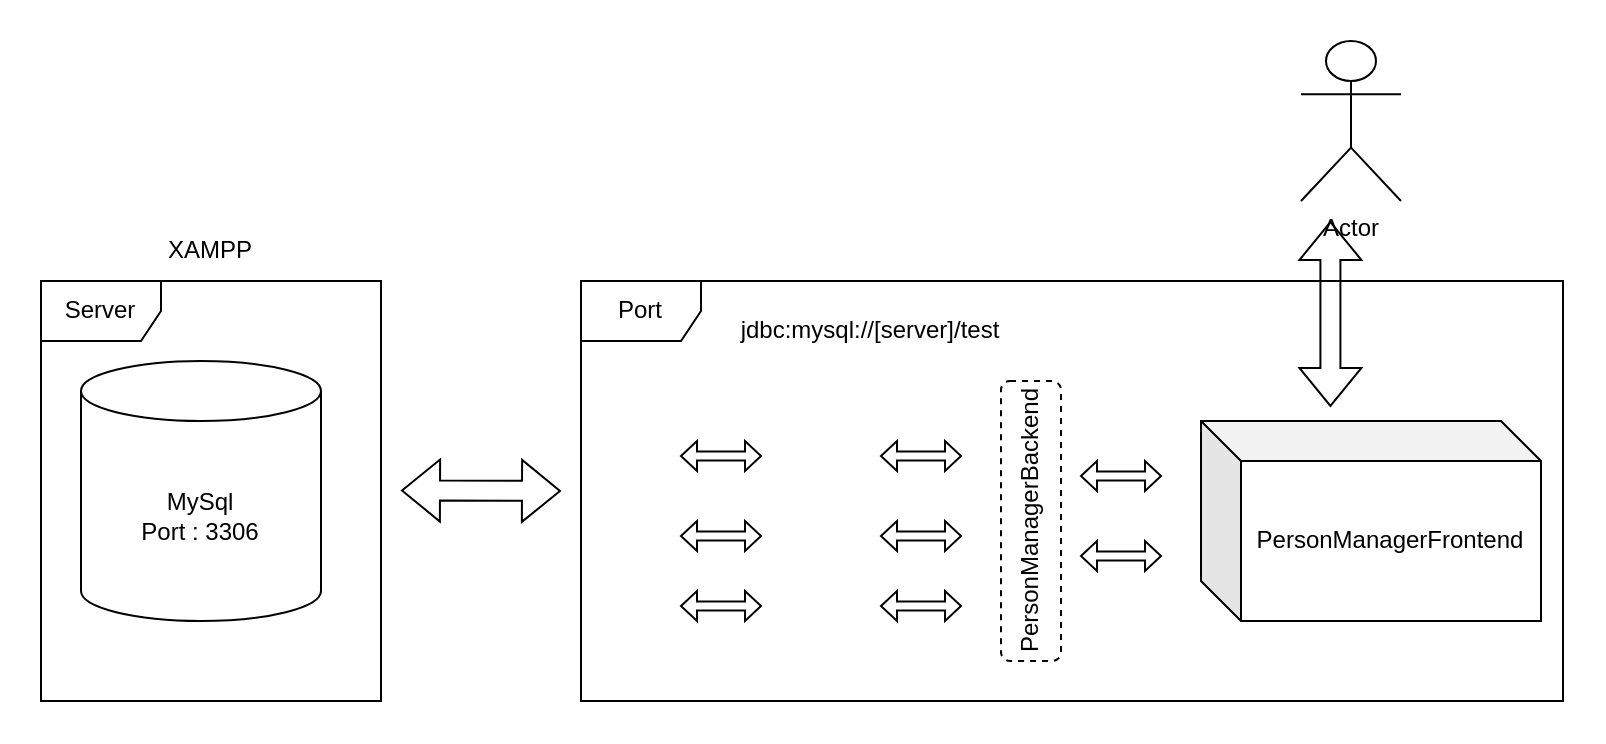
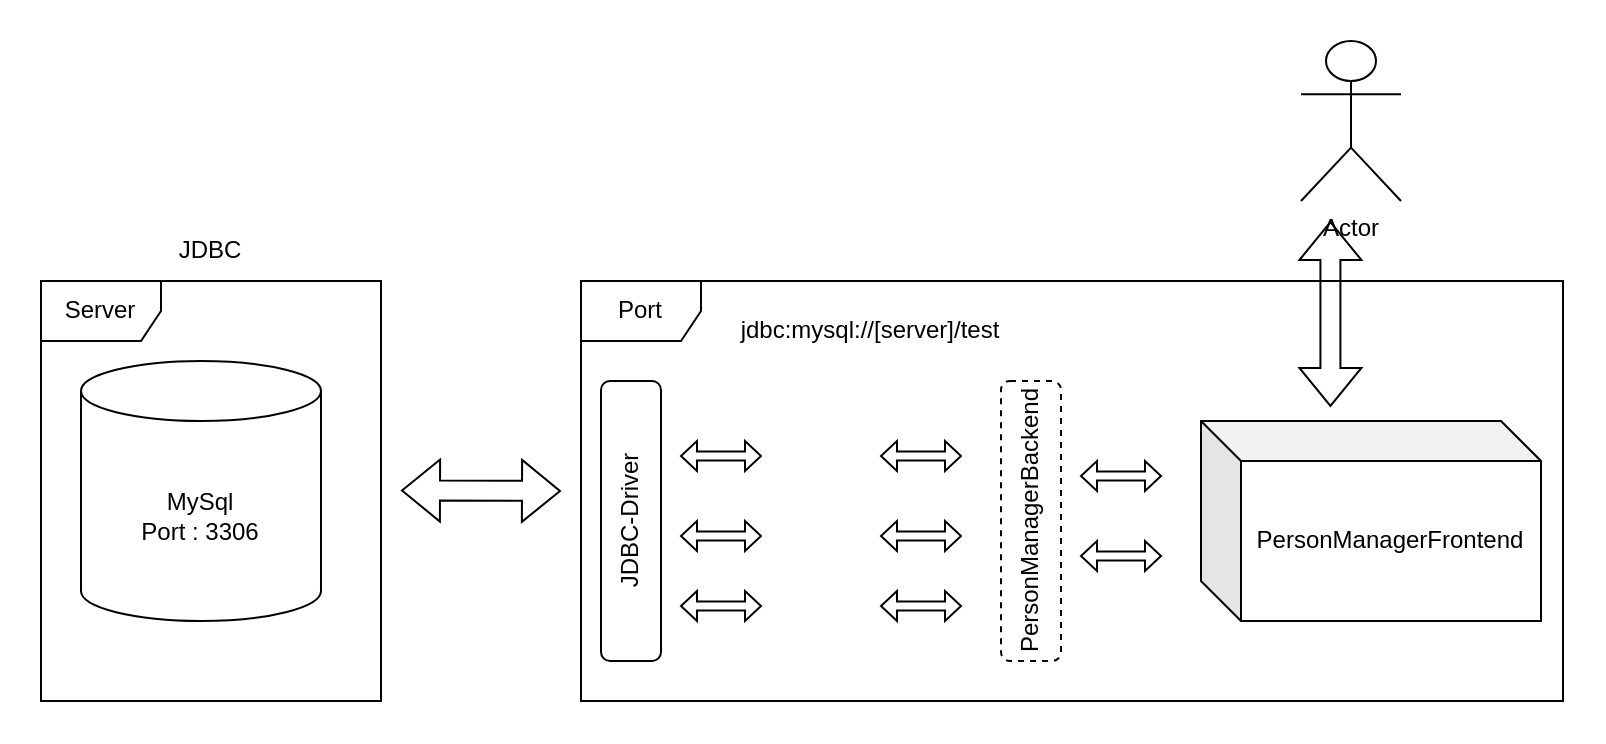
(211, 251) -> (211, 251)
none -> (631, 521)
